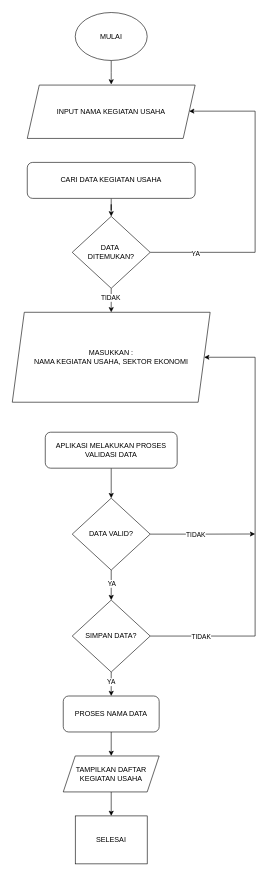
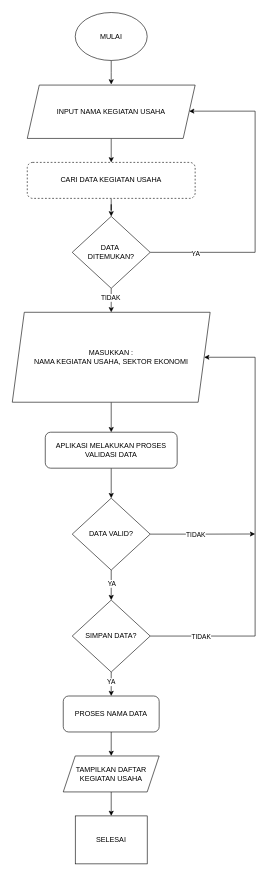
none -> (111, 156)
(111, 180) -> (111, 180)
none -> (111, 426)
